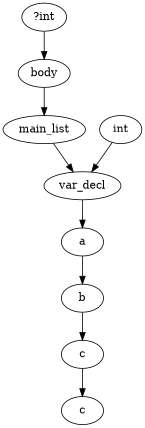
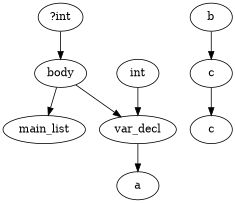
(61, 154) -> (95, 99)
(82, 266) -> none
